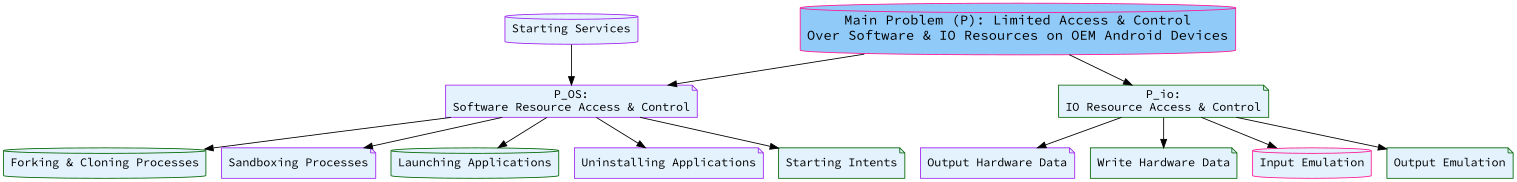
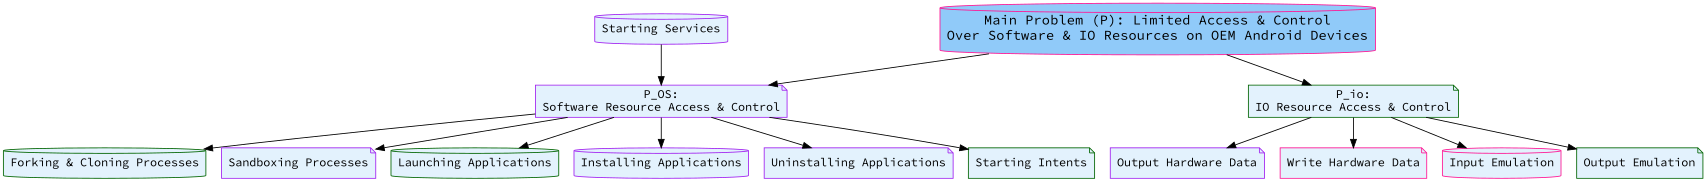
none -> (661, 163)
(1164, 163) -> (1353, 163)
